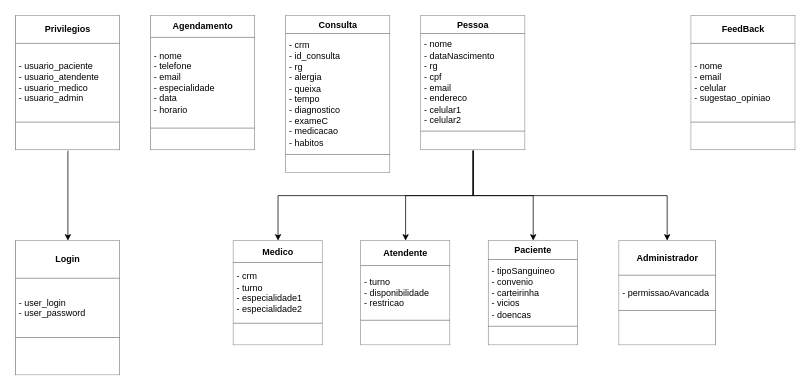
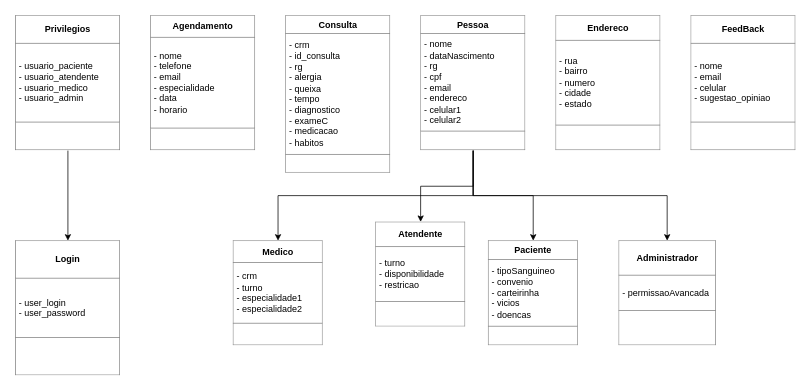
none -> (608, 83)
(405, 293) -> (420, 274)
